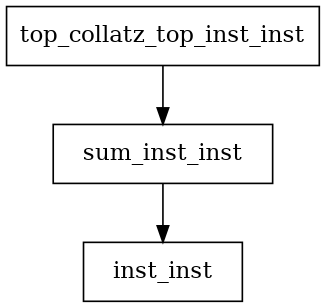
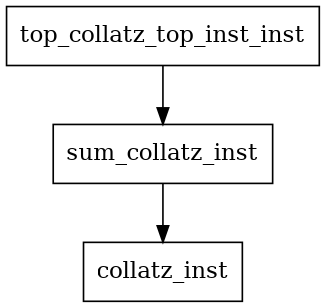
(163, 154) -> (163, 154)
(163, 272) -> (163, 272)
